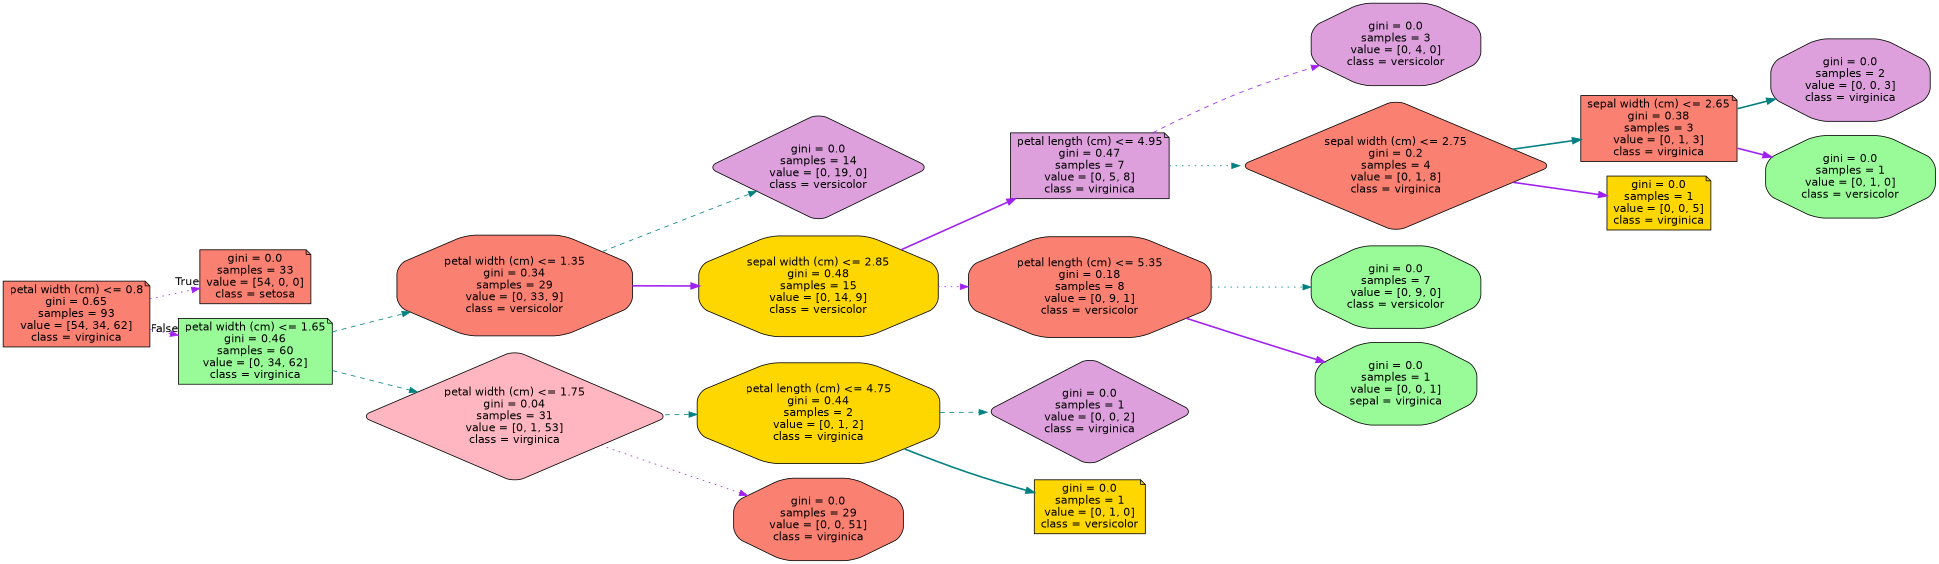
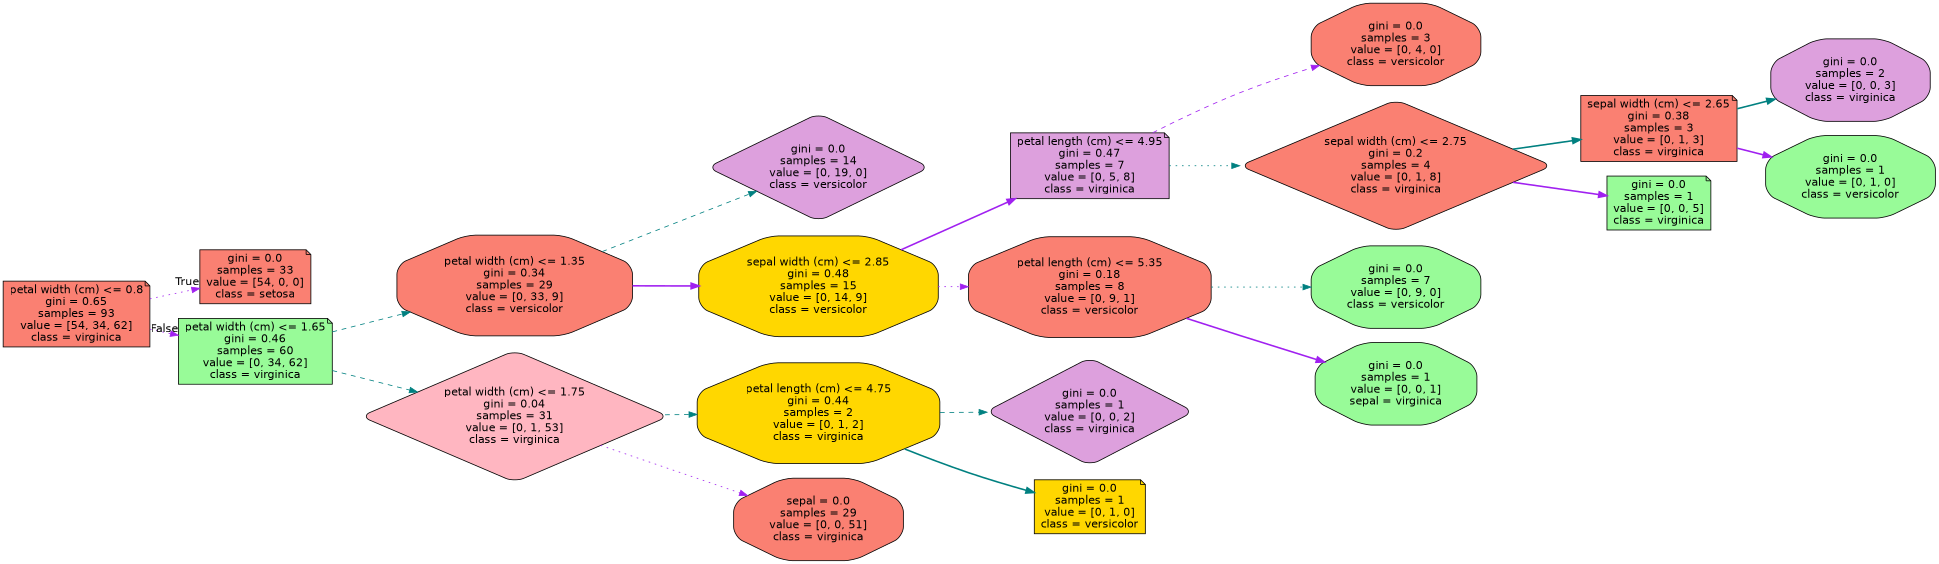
(1396, 44) -> (1396, 44)
(1659, 203) -> (1659, 203)
(819, 519) -> (819, 519)
